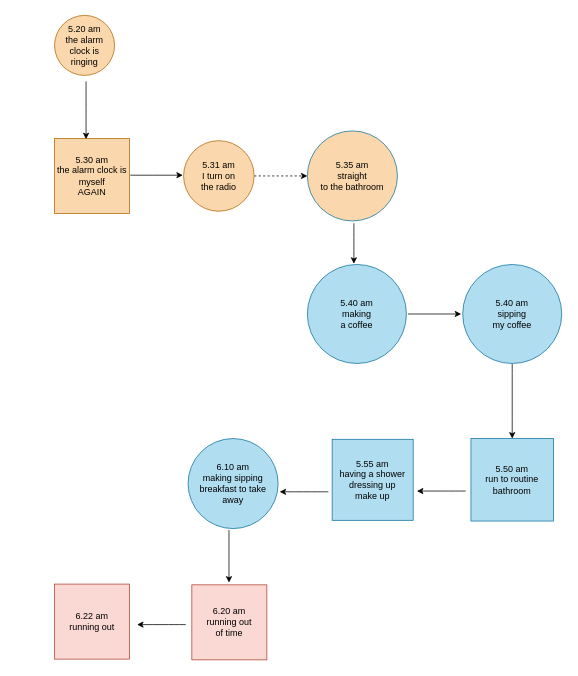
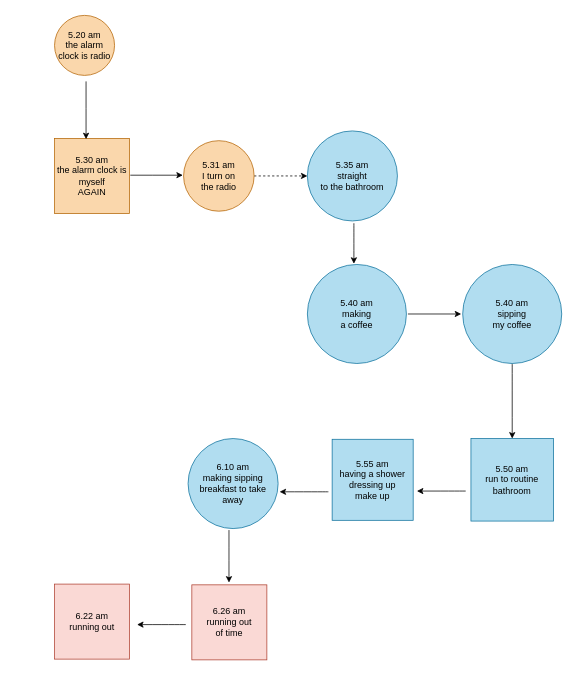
(84, 45) -> (84, 45)
(352, 176) -> (352, 176)
(229, 622) -> (229, 622)
